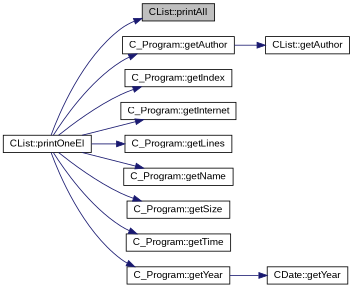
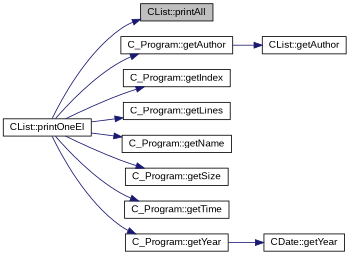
(178, 111) -> none
